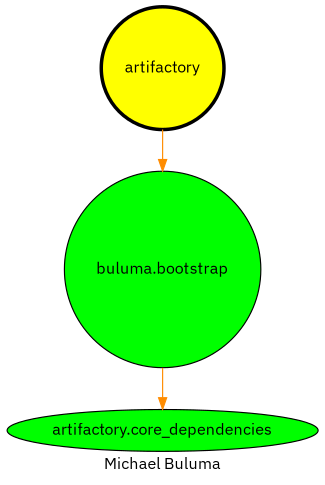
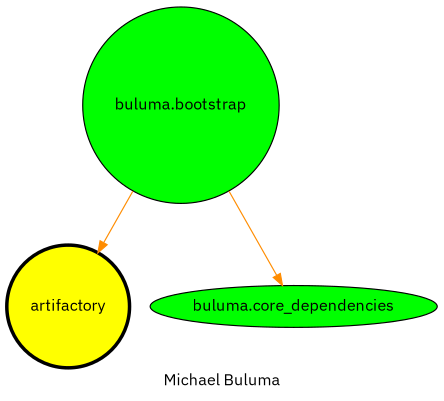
(163, 144) -> (118, 217)
(163, 430) -> (294, 306)
